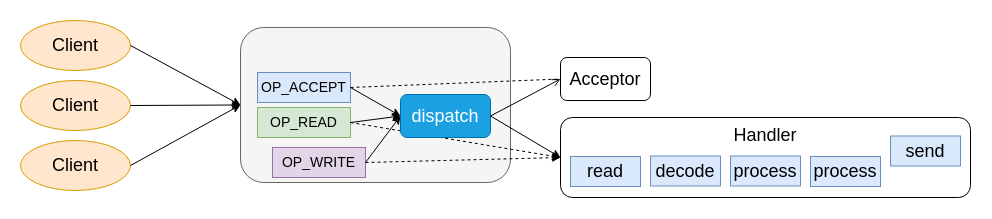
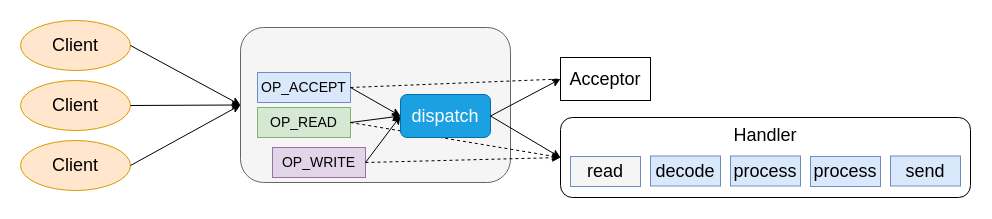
(606, 79) -> (606, 79)
(555, 82) -> (553, 83)
(926, 151) -> (926, 171)
(606, 172) -> (606, 172)
